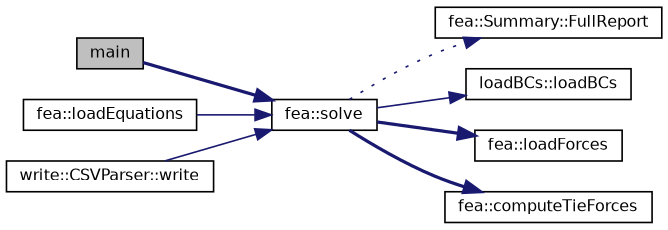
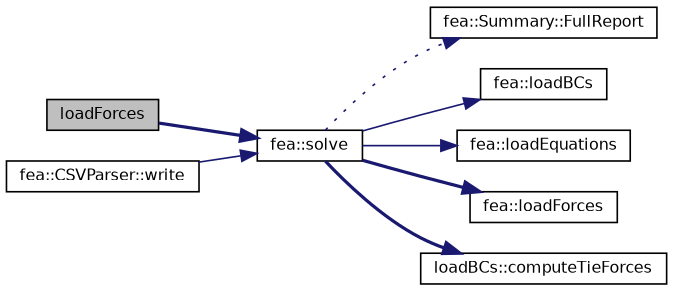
(110, 53) -> (103, 115)
(549, 84) -> (544, 84)
(226, 115) -> (402, 146)
(110, 176) -> (103, 176)
(549, 207) -> (544, 269)
